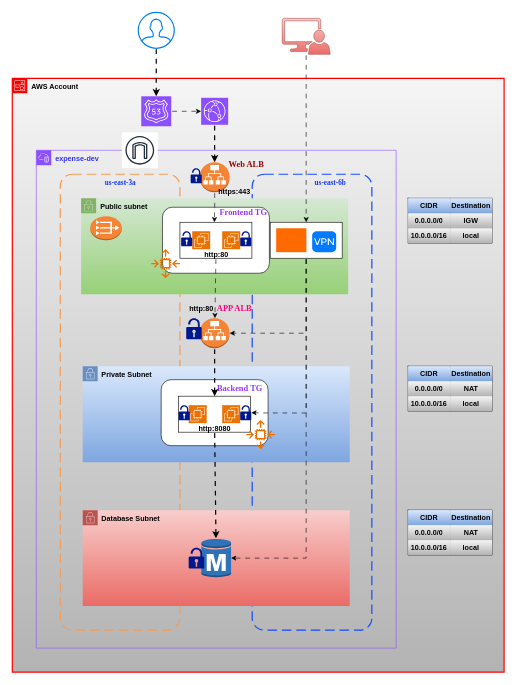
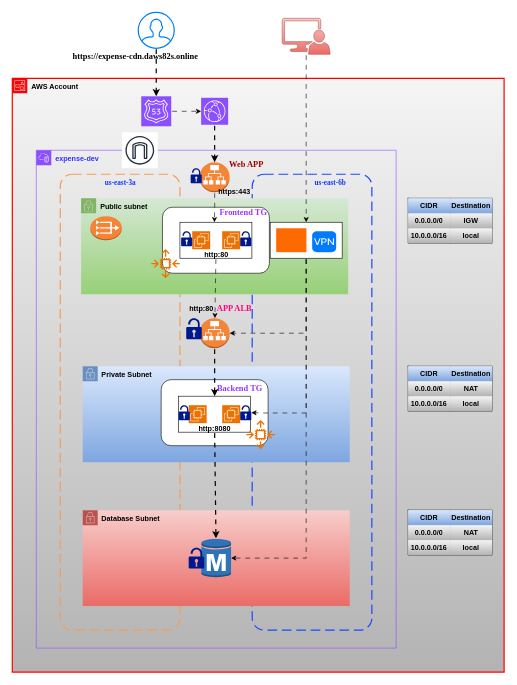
none -> (135, 57)
(247, 165) -> (247, 165)
